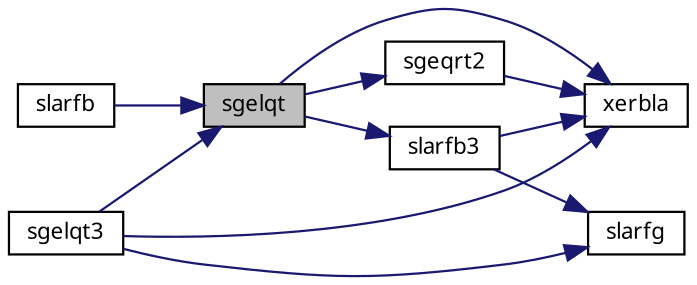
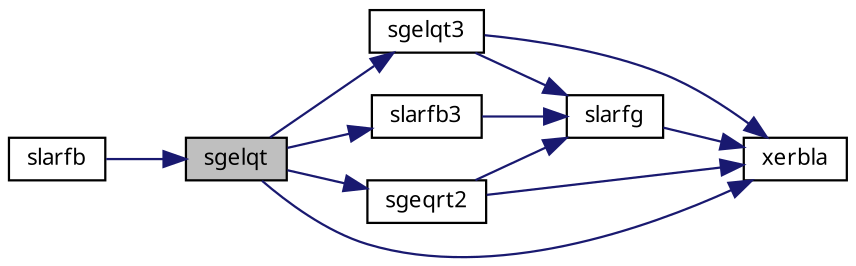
(531, 129) -> (692, 135)
none -> (511, 164)
(151, 176) -> (322, 102)
